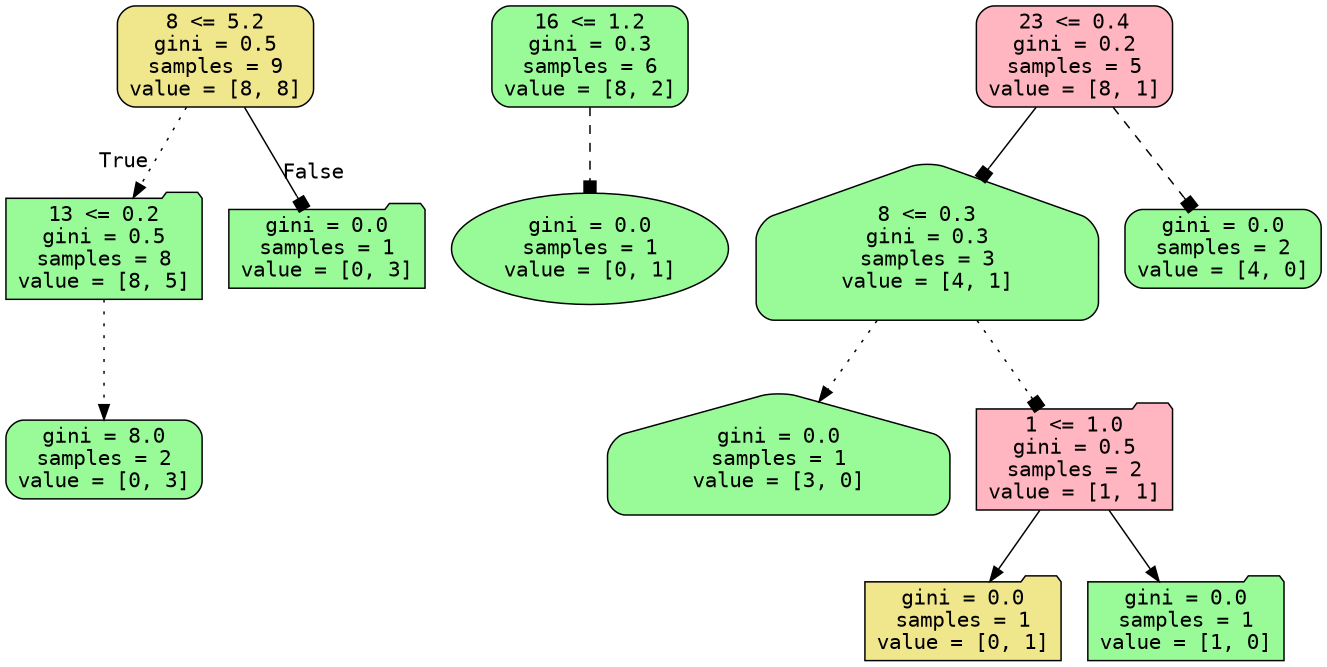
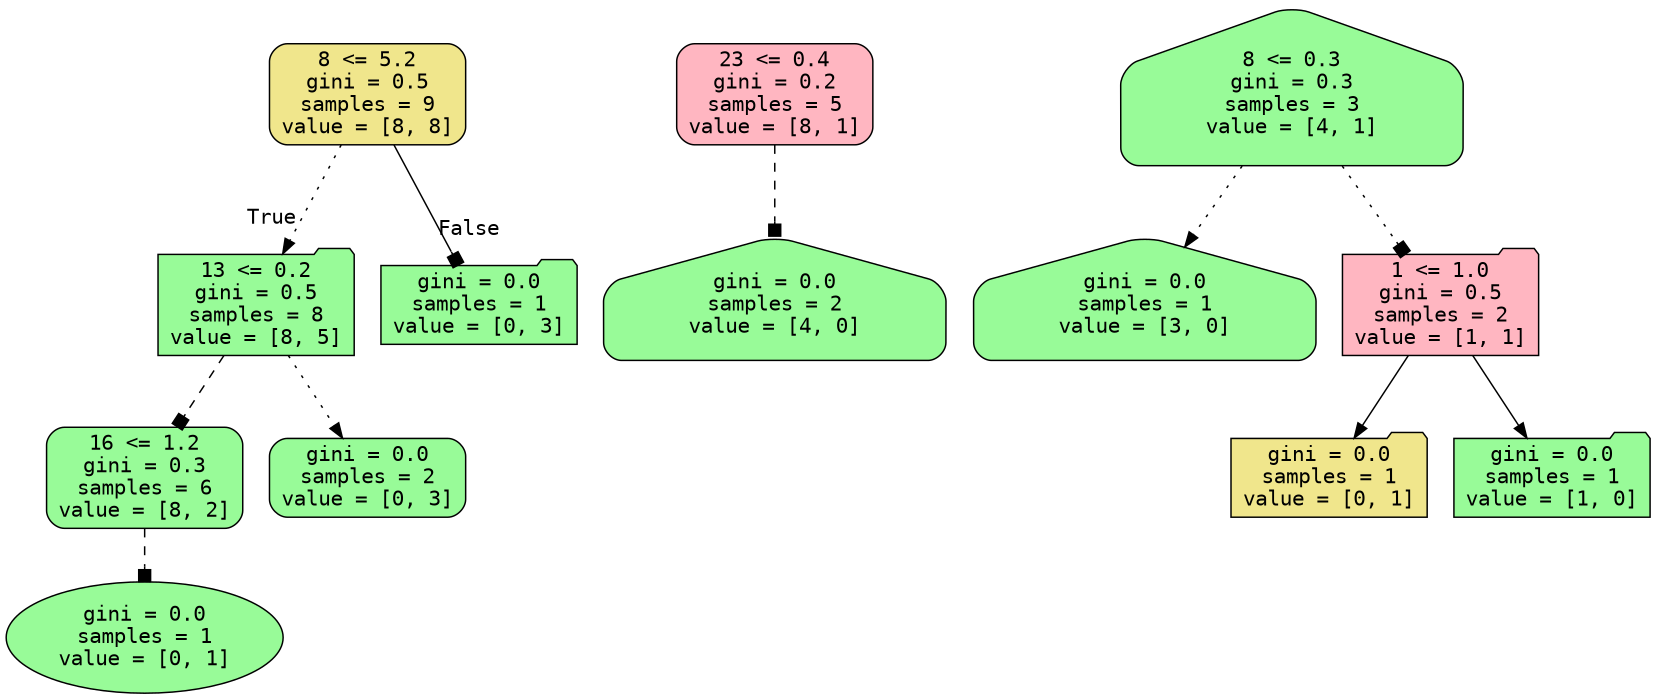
(1013, 137) -> none
(1223, 249) -> (775, 305)
none -> (205, 385)
(104, 460) -> (368, 478)
